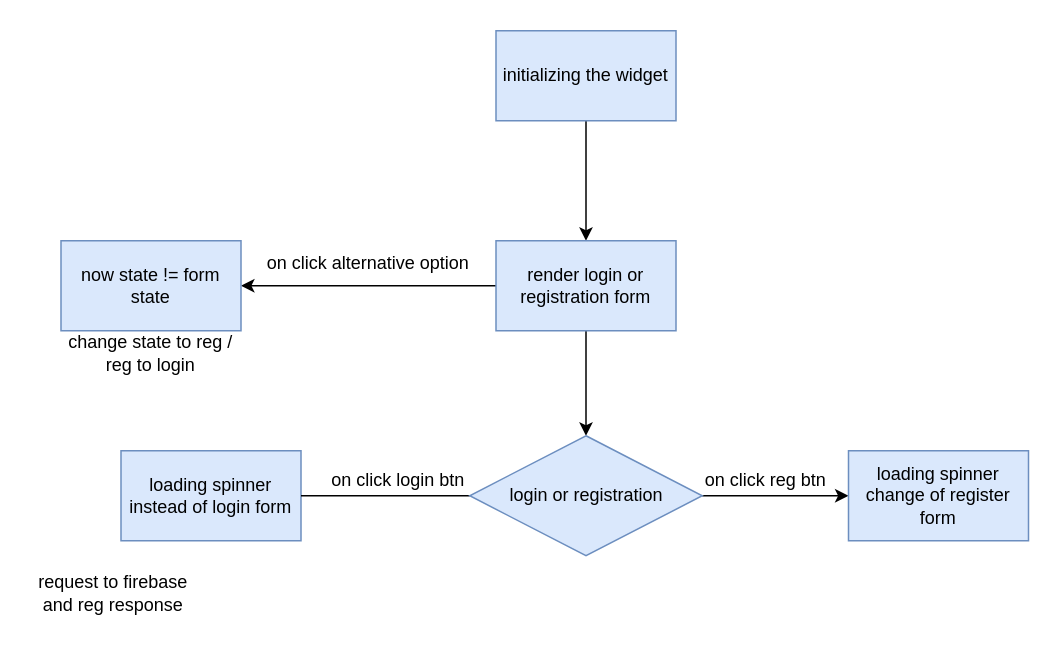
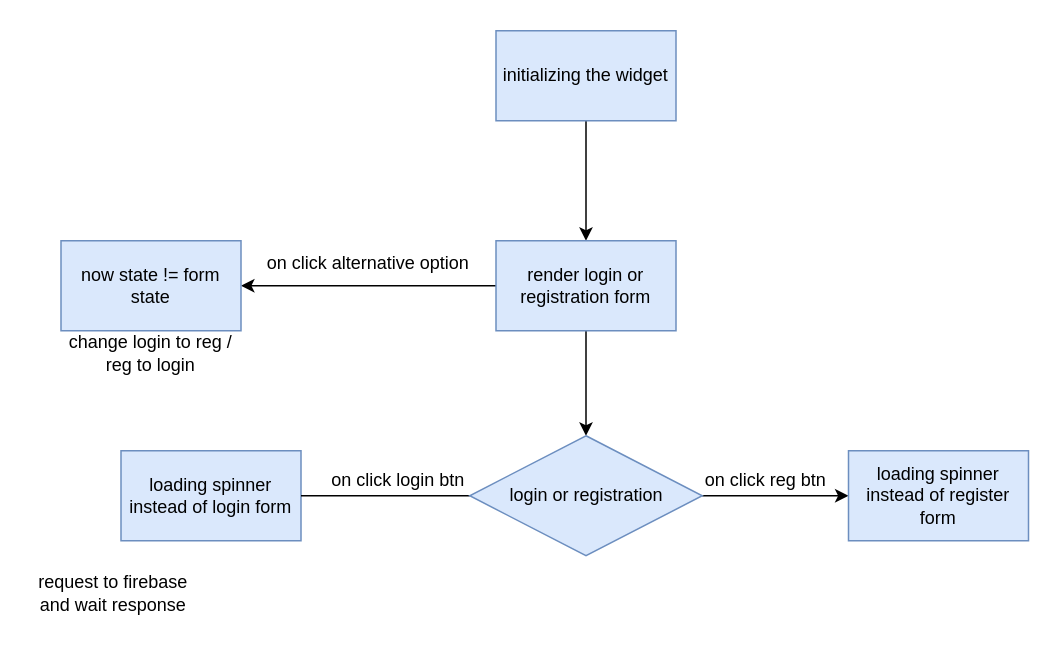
(151, 353) -> (151, 353)
(938, 496) -> (938, 496)
(113, 593) -> (113, 593)
